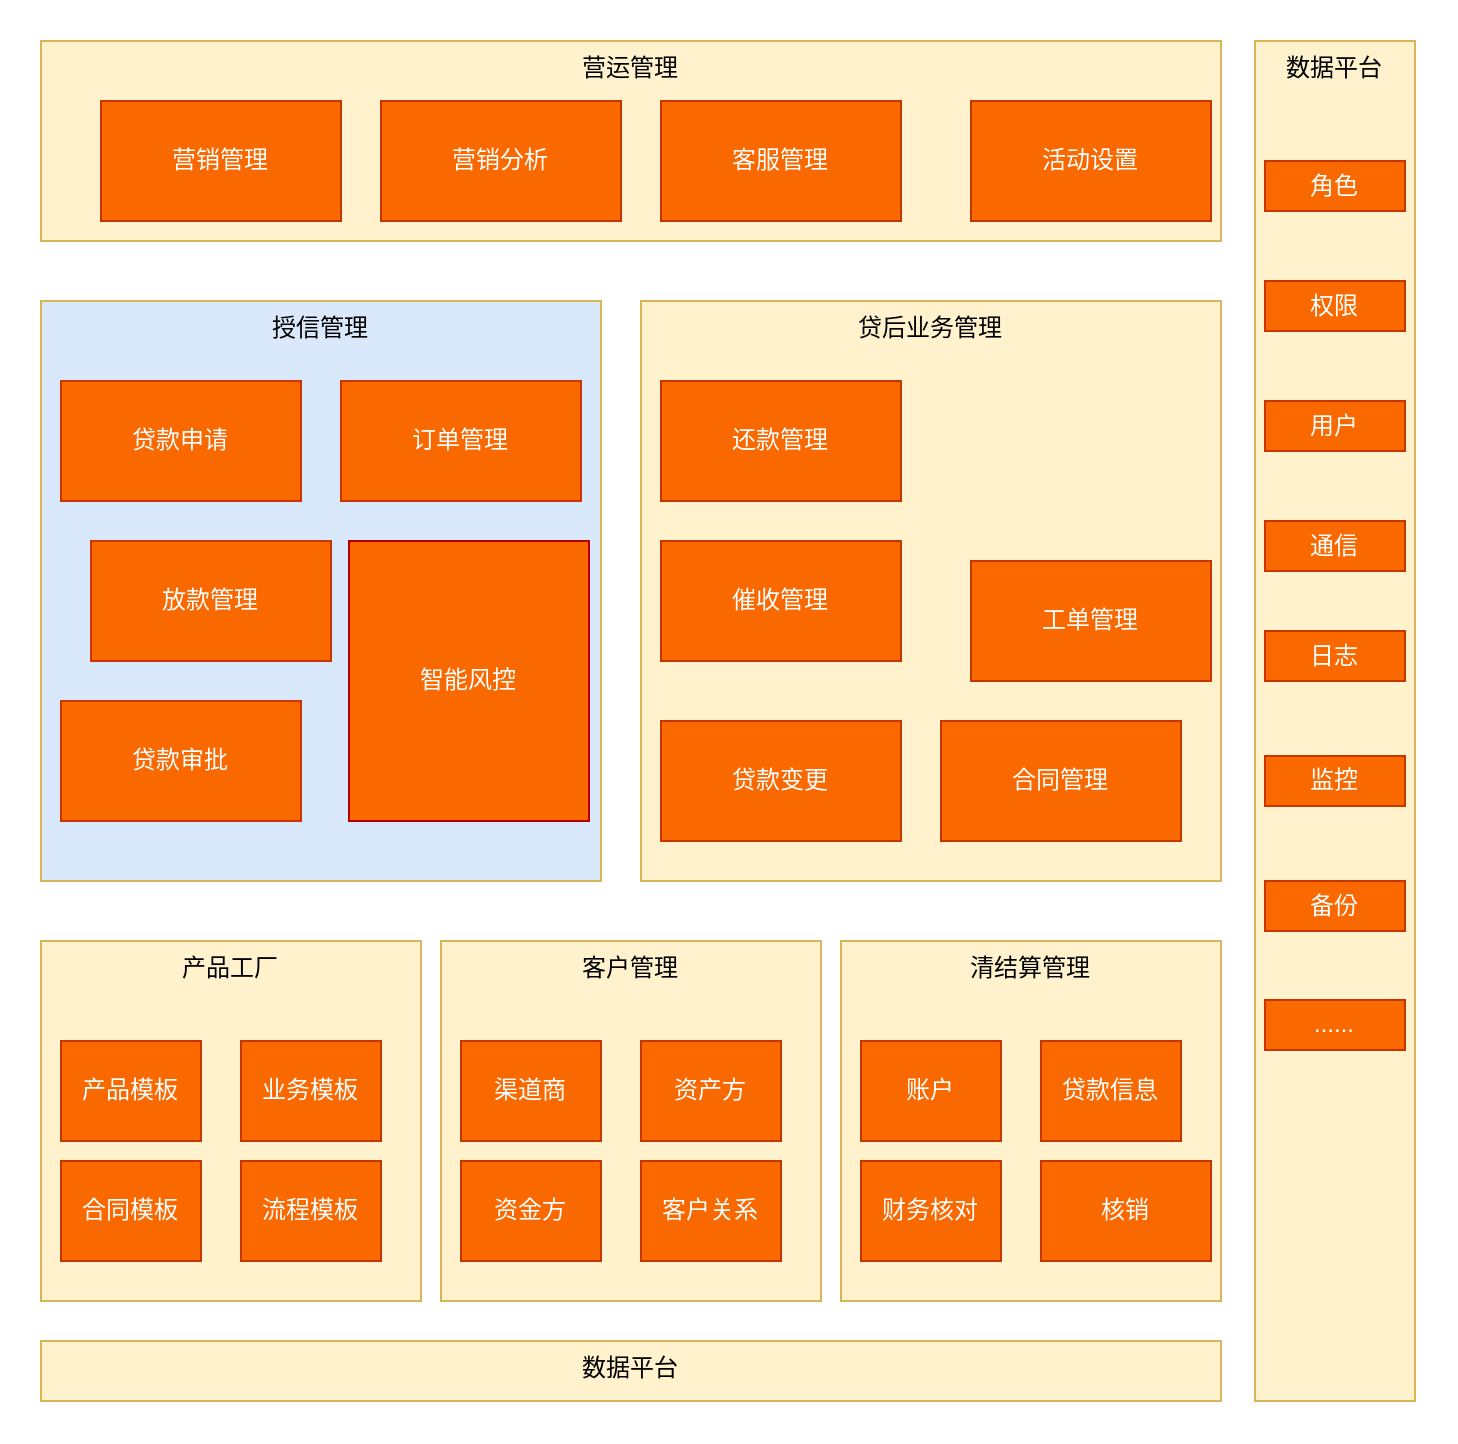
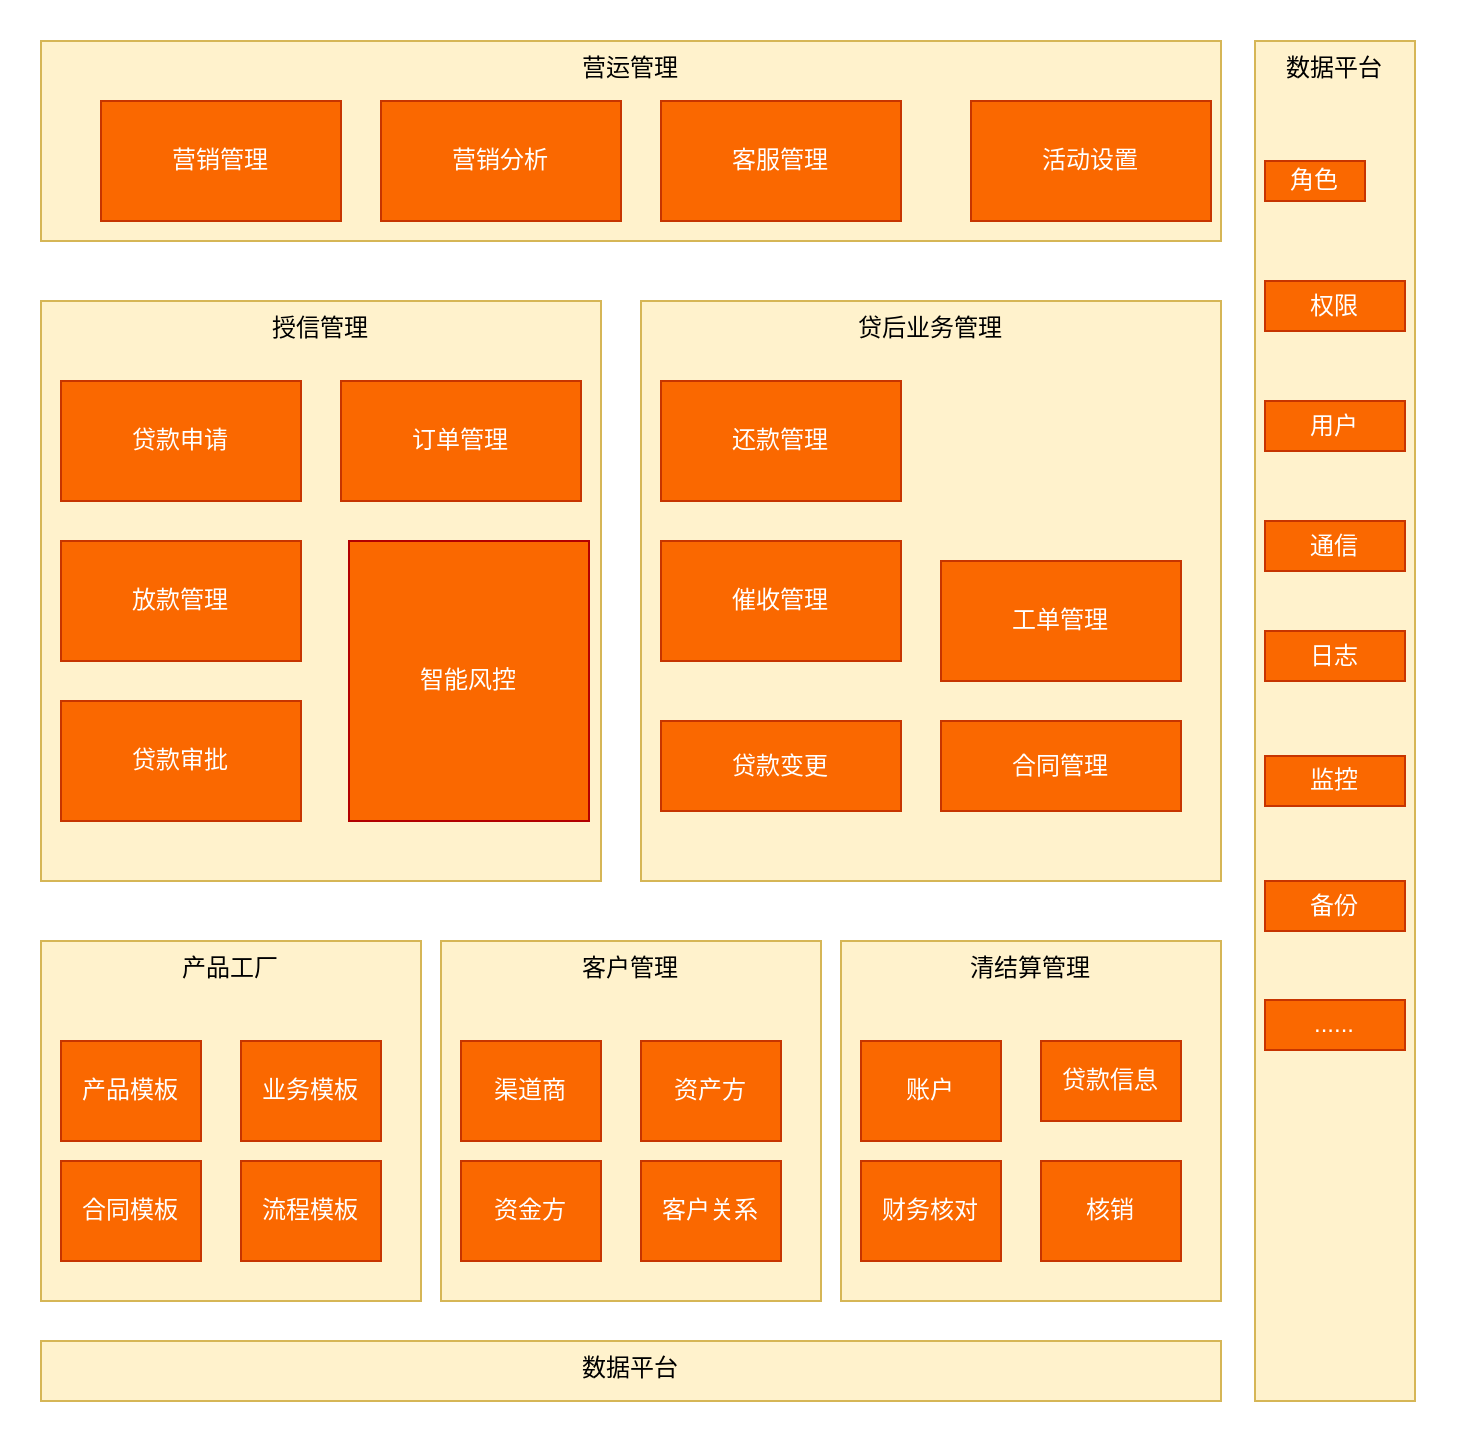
(1335, 186) -> (1315, 181)
(321, 591) -> (321, 591)
(211, 601) -> (181, 601)
(1091, 621) -> (1061, 621)
(781, 781) -> (781, 766)
(1061, 781) -> (1061, 766)
(1111, 1091) -> (1111, 1081)
(1126, 1211) -> (1111, 1211)
